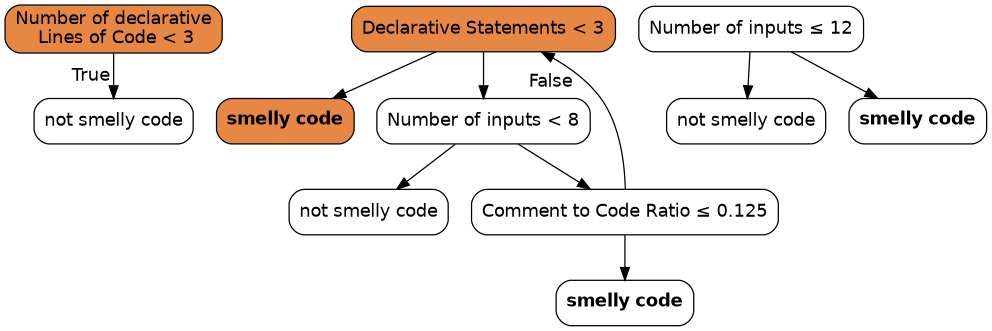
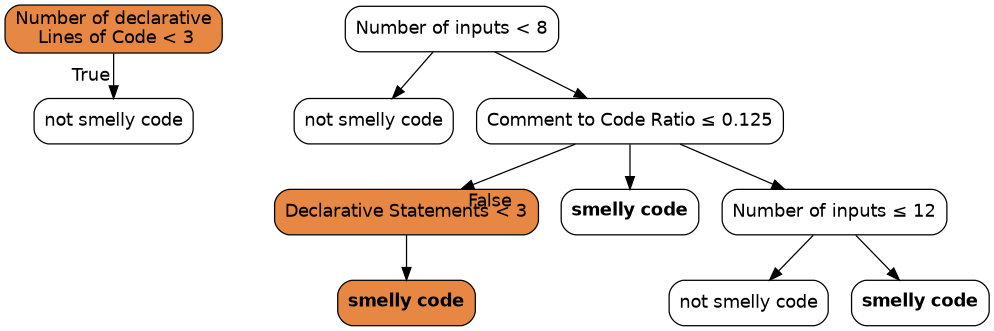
(484, 69) -> none
none -> (726, 164)
